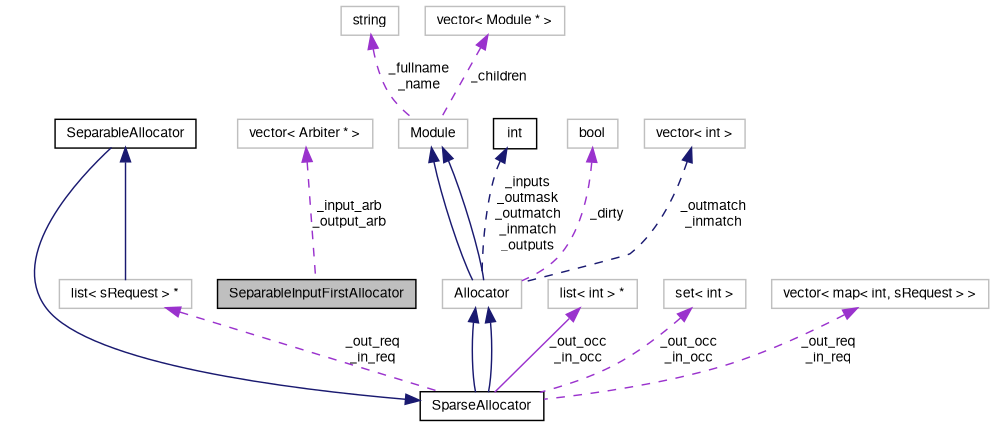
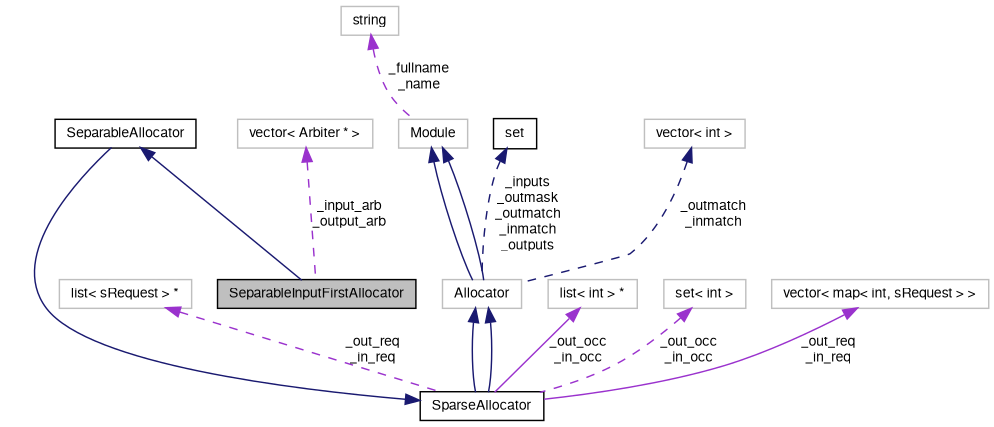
(495, 21) -> none
(515, 134) -> (515, 134)
(593, 134) -> none
(126, 221) -> (227, 219)
(699, 373) -> (699, 373)
